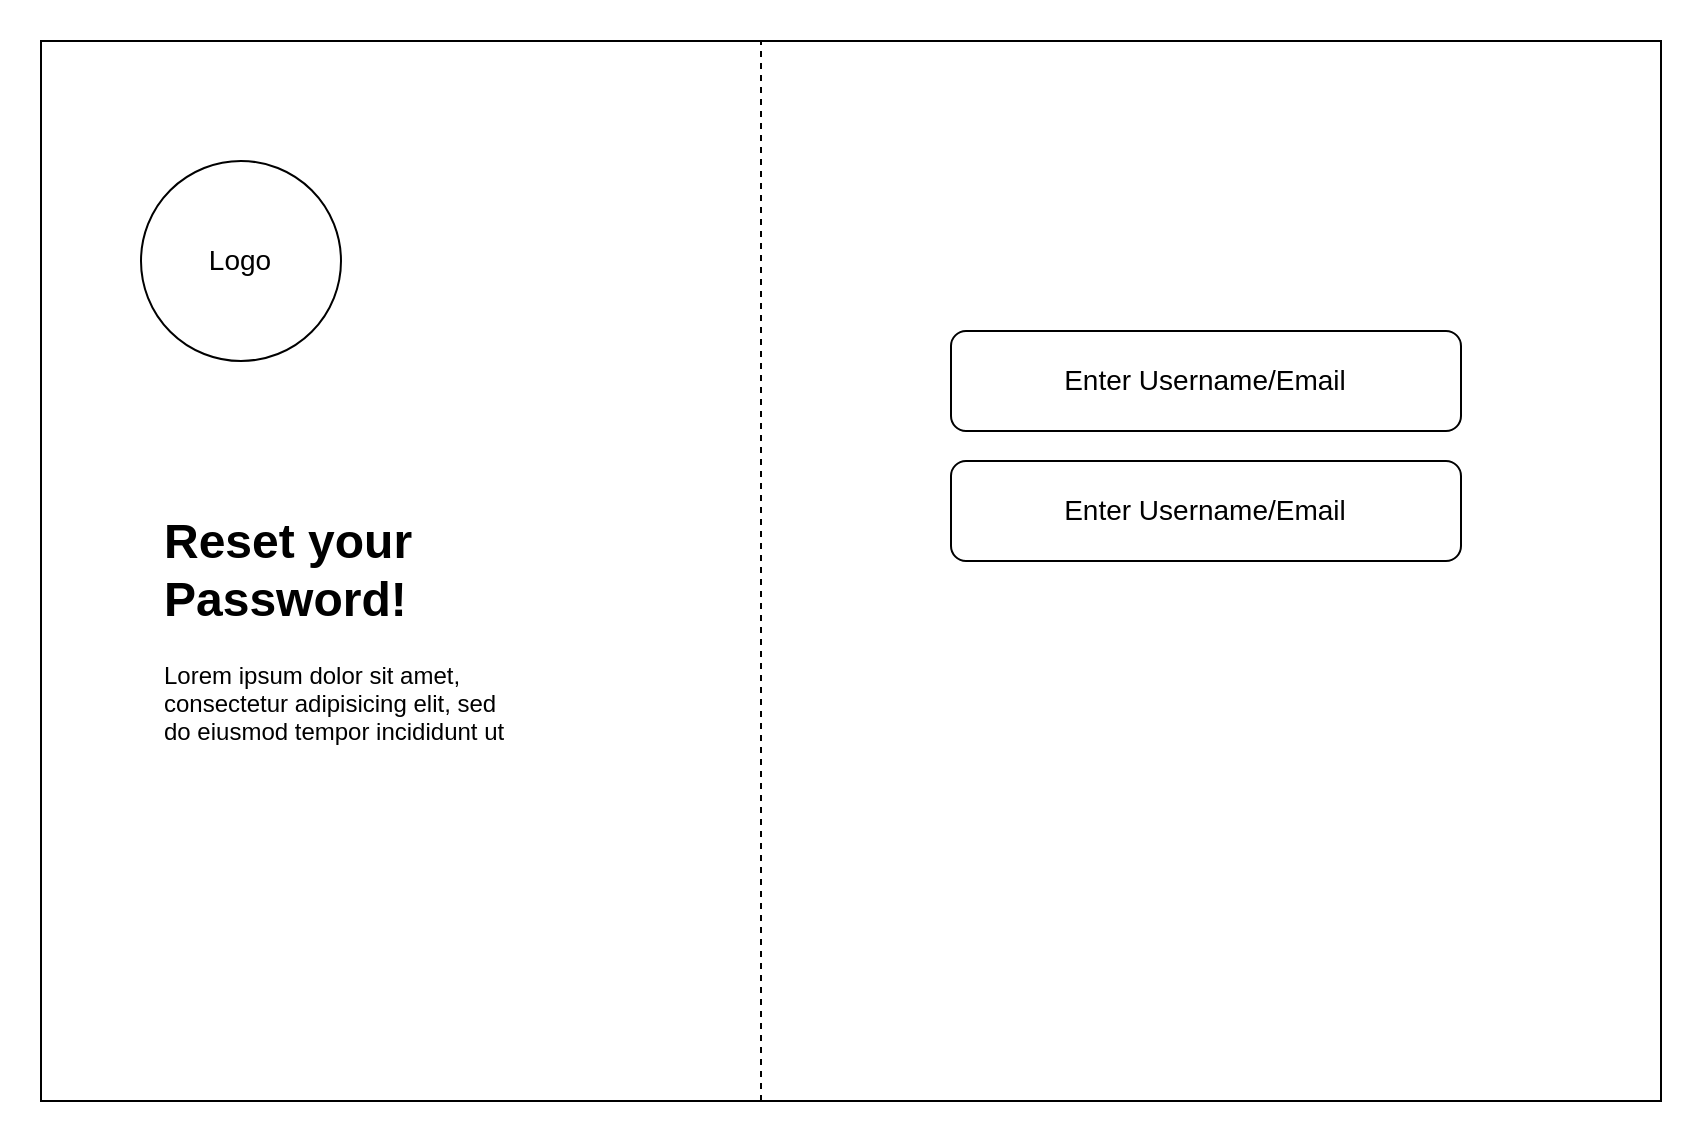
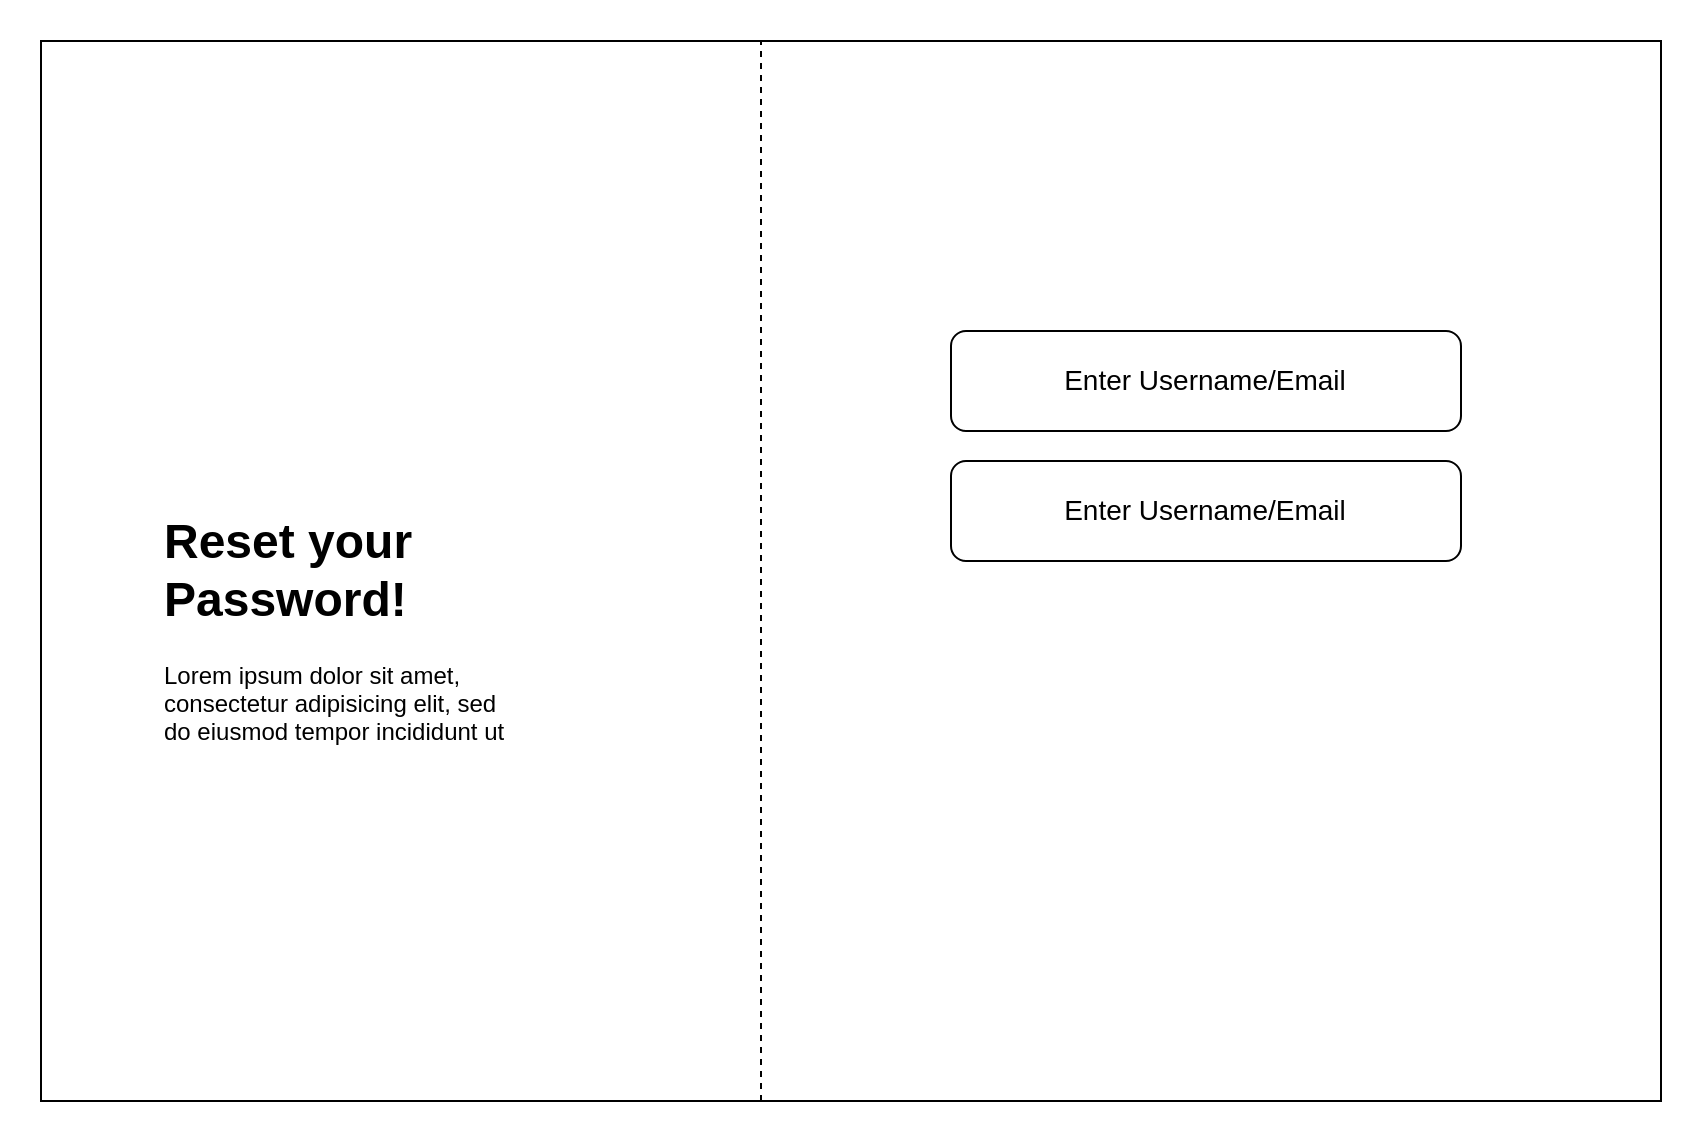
(241, 261) -> none
